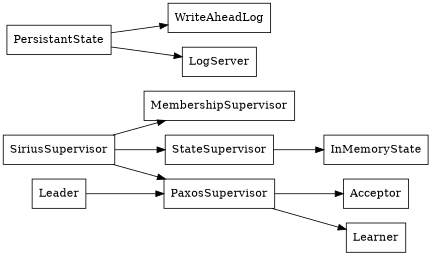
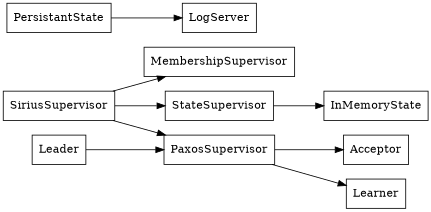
(219, 18) -> none
